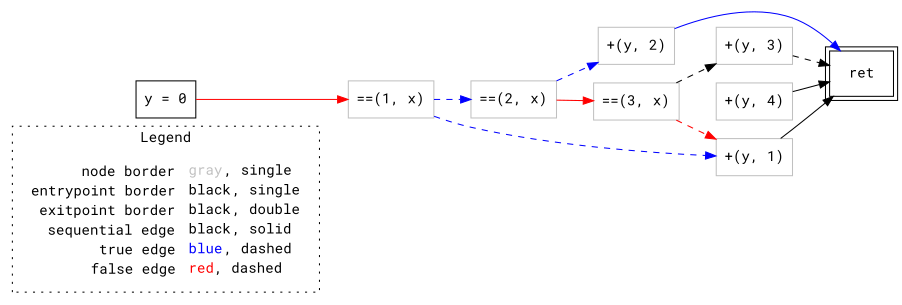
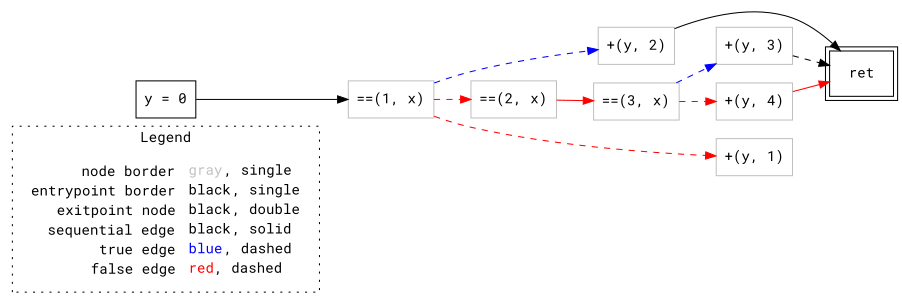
(757, 12) -> (757, 12)
(573, 74) -> (510, 63)
(691, 76) -> (691, 76)
(806, 88) -> (806, 88)
(267, 99) -> (267, 99)
(447, 99) -> (447, 99)
(803, 121) -> none
(691, 127) -> (692, 101)
(569, 144) -> (569, 144)
(112, 211) -> (121, 211)
